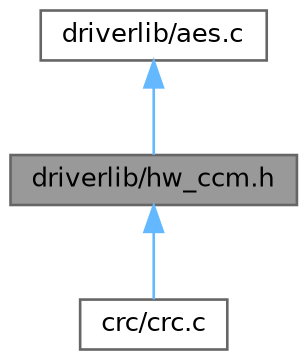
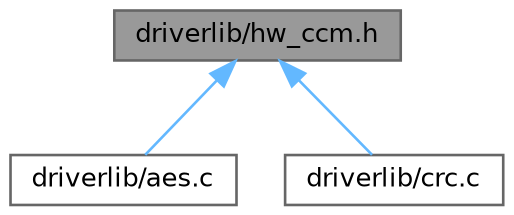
(154, 121) -> (181, 117)
(154, 325) -> (394, 180)
